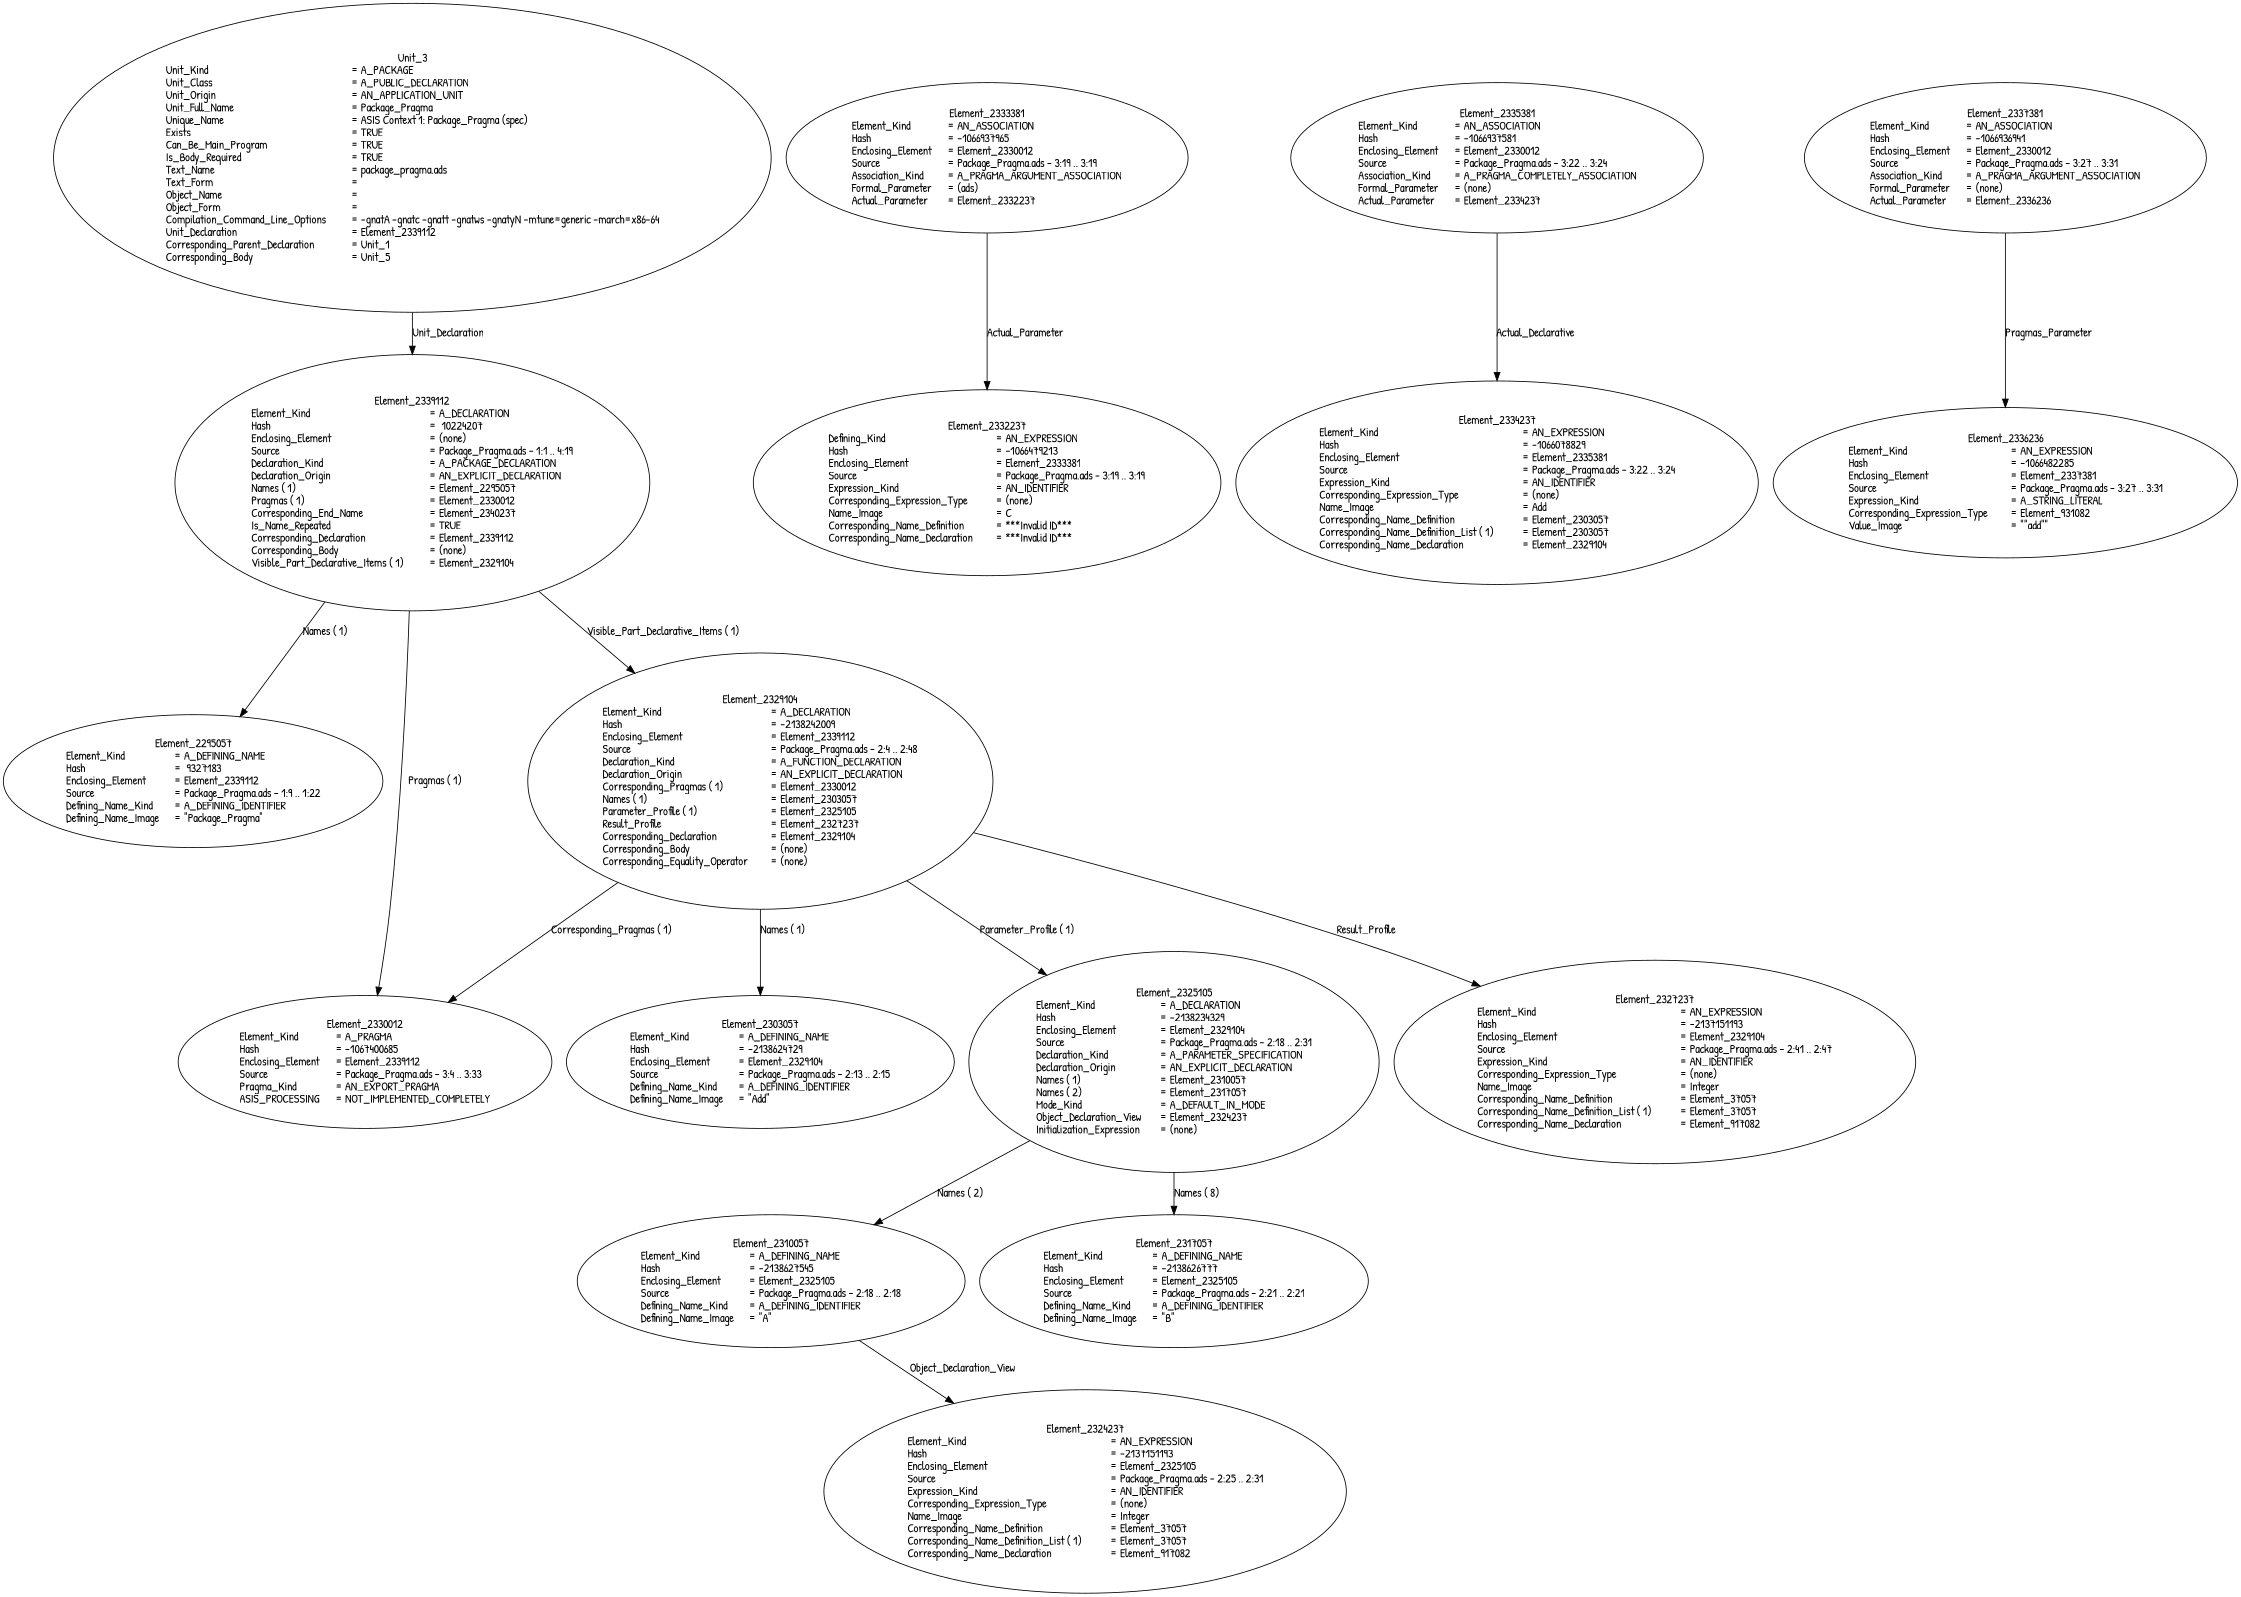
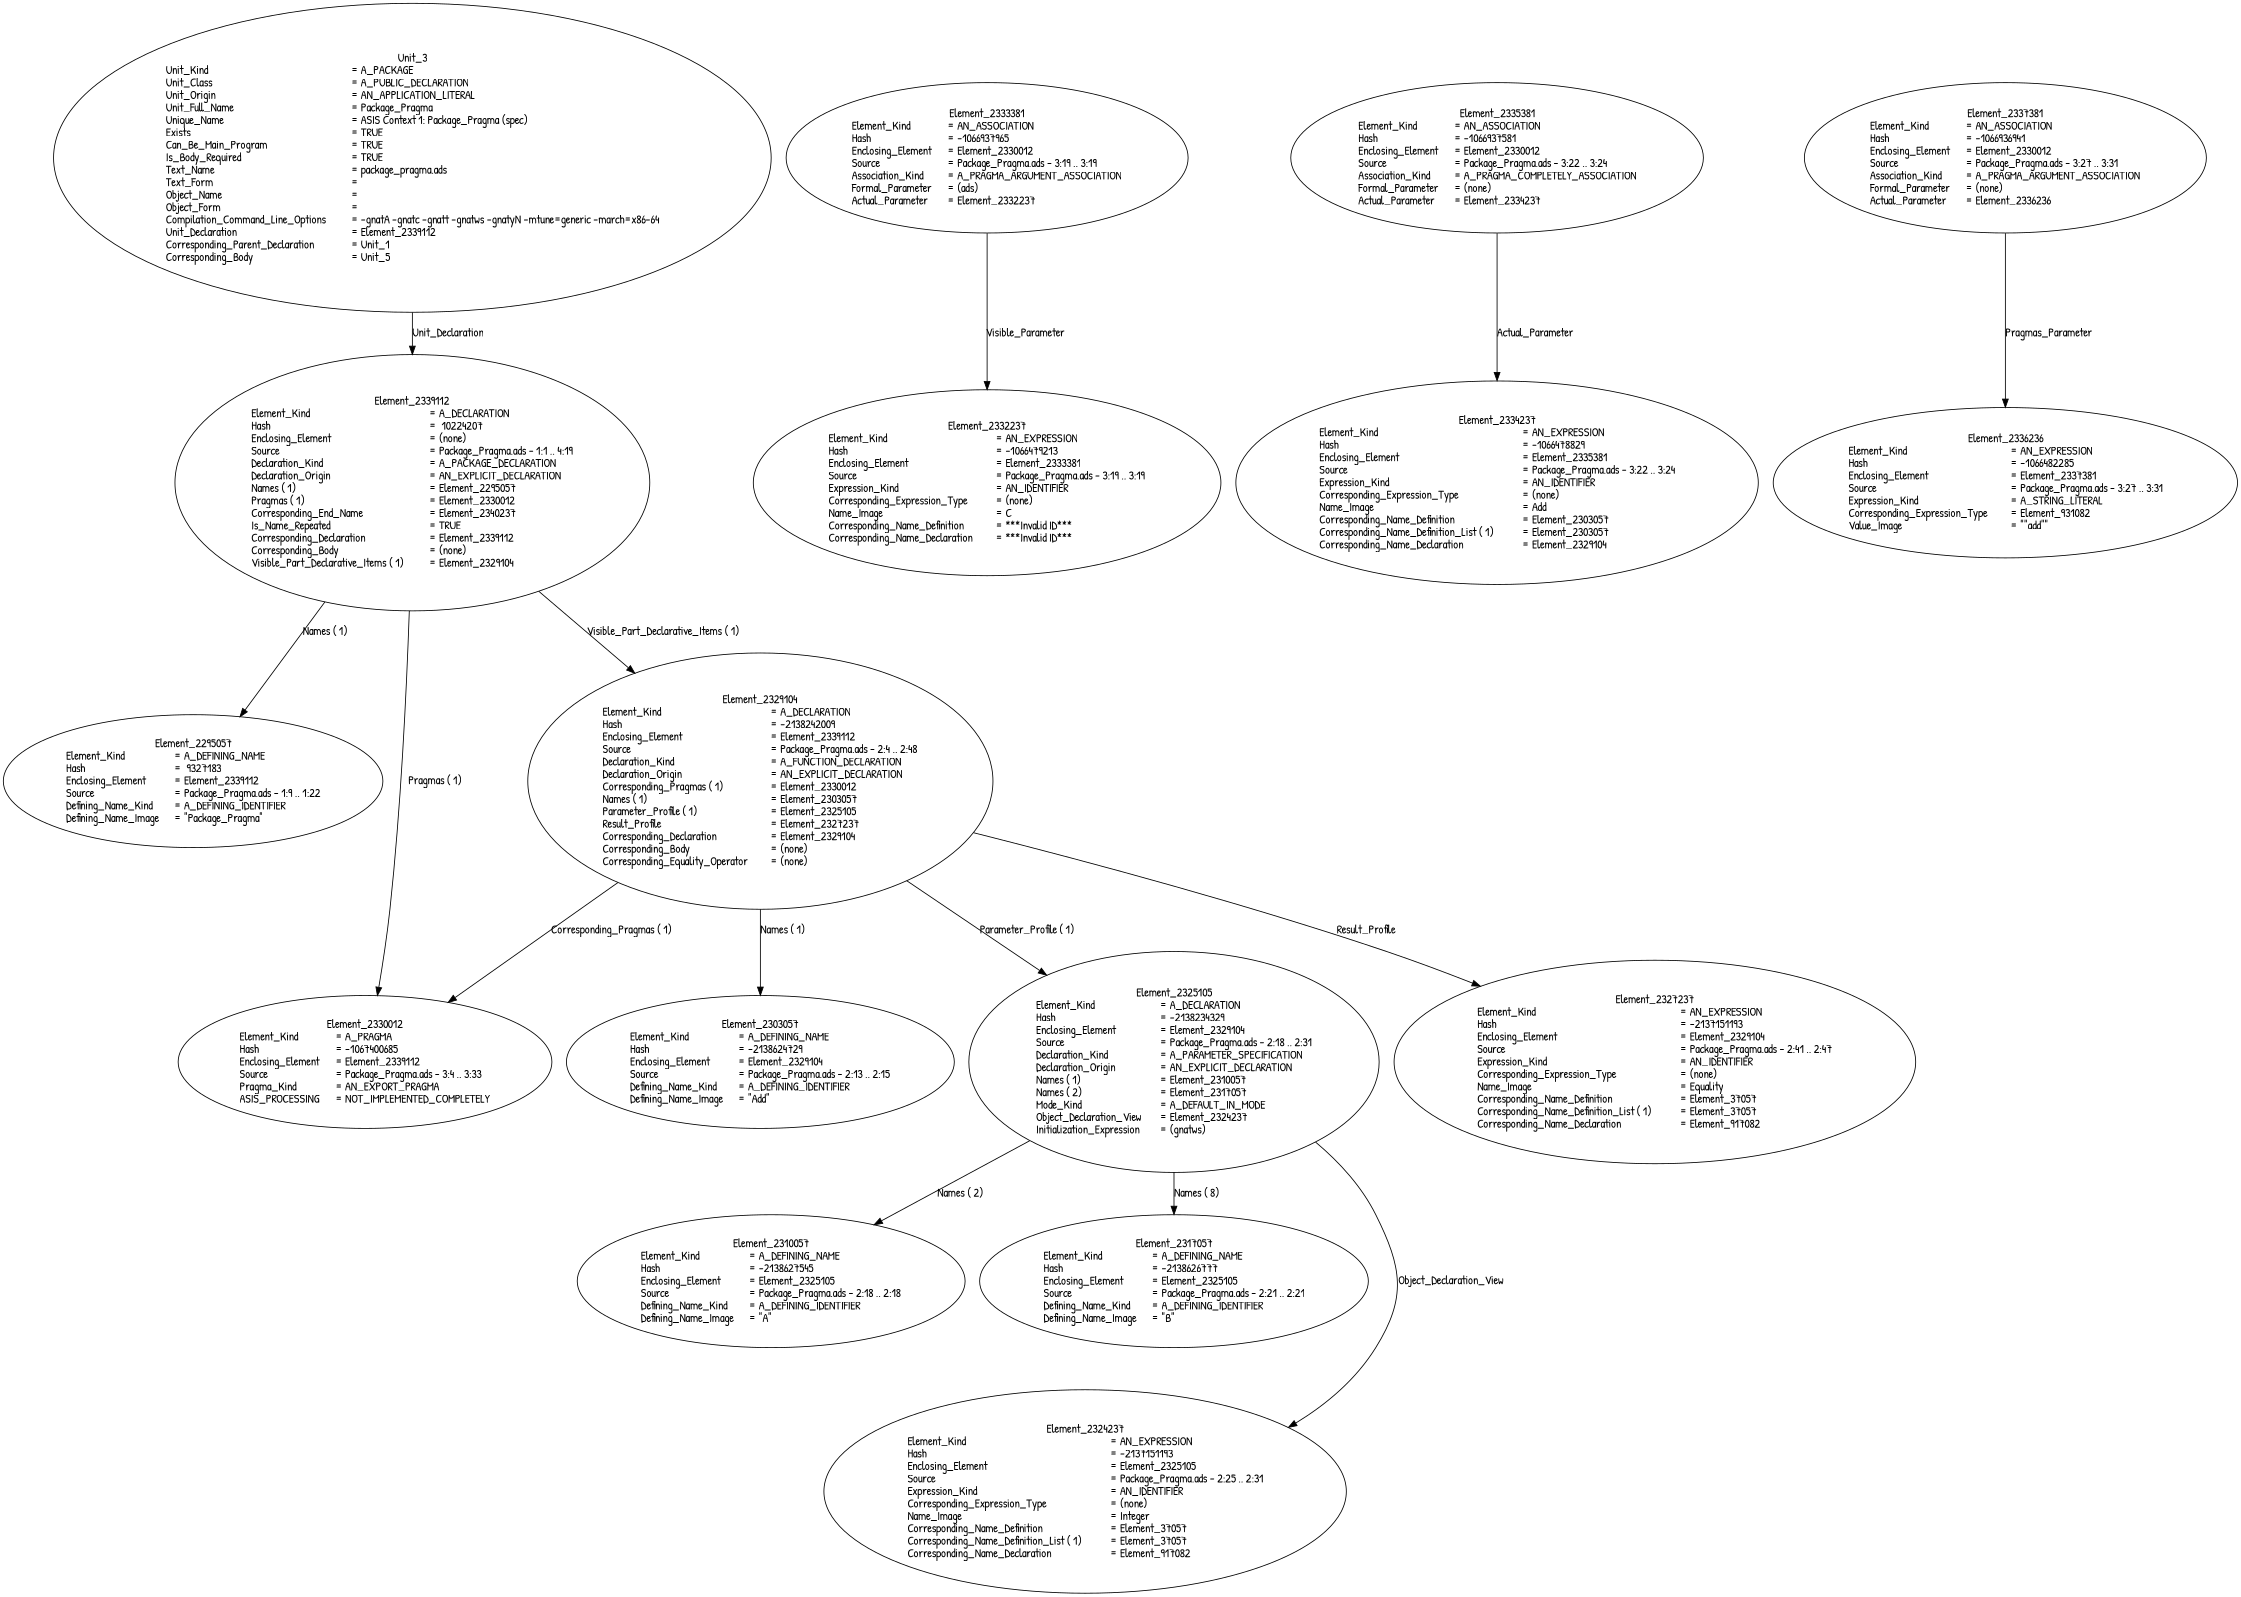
(412, 96) -> (418, 96)
(1025, 333) -> (1025, 333)
(1535, 333) -> (1535, 333)
(862, 439) -> (863, 439)
(1559, 445) -> (1559, 445)
(1705, 1087) -> (1707, 1087)
(1184, 1130) -> (1188, 1130)
(903, 1370) -> (1397, 1289)
